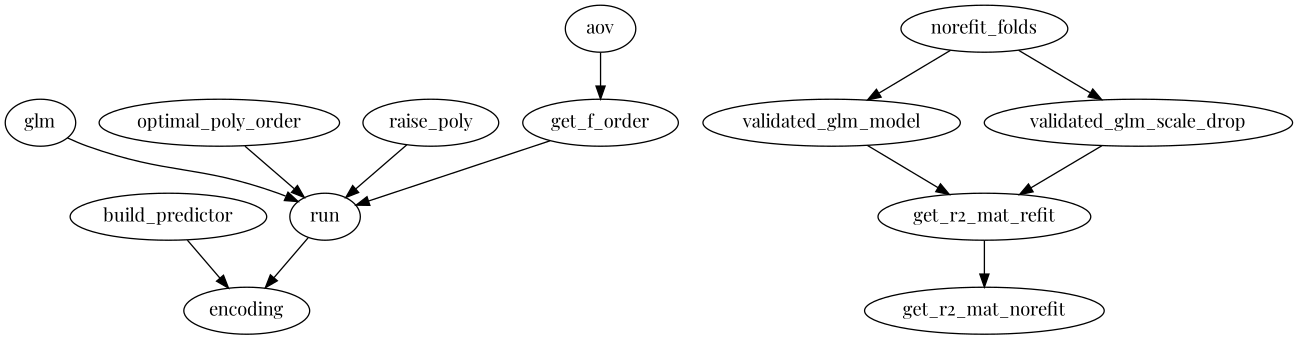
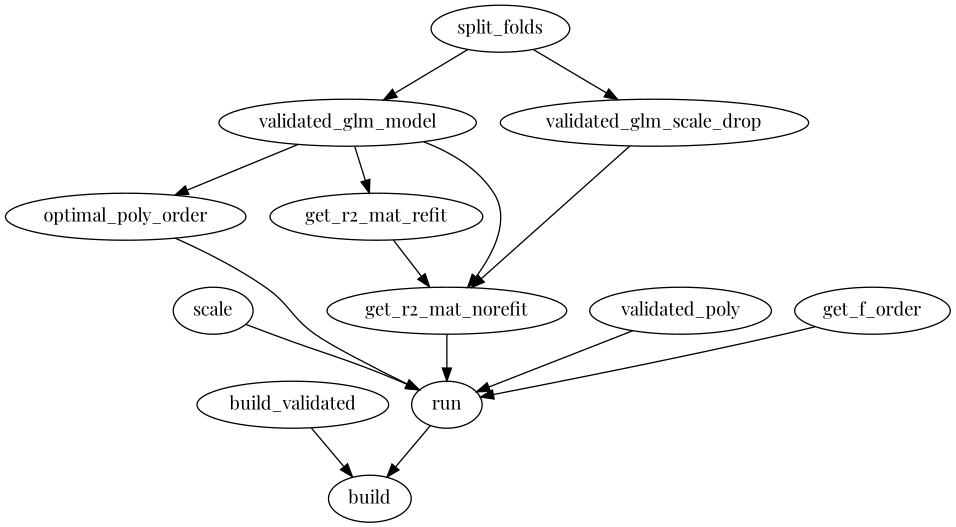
(601, 29) -> none
(984, 29) -> (500, 29)
(40, 123) -> (213, 311)
(431, 123) -> (681, 311)
none -> (243, 167)
(1066, 167) -> (556, 212)
none -> (494, 194)
(168, 217) -> (293, 405)
(247, 311) -> (370, 499)
none -> (447, 351)
